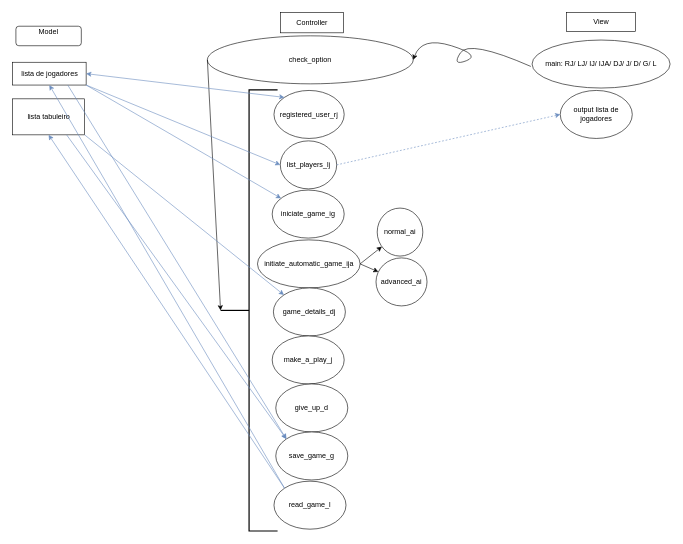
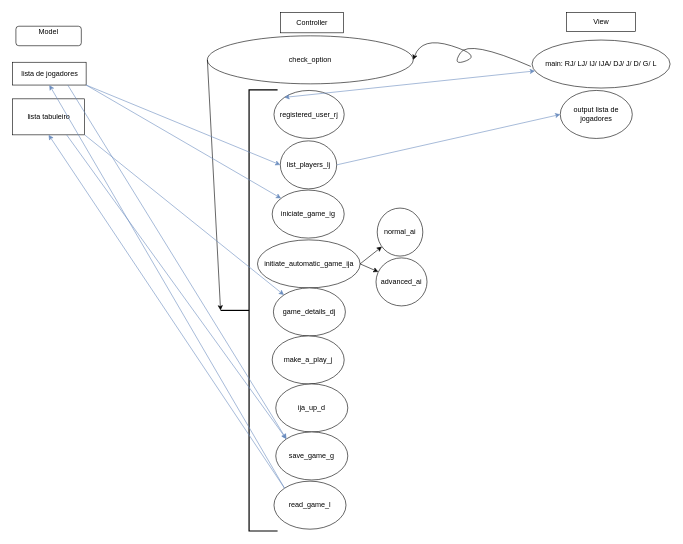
(186, 85) -> (409, 84)
(446, 140) -> (446, 140)
(312, 408) -> (312, 408)
